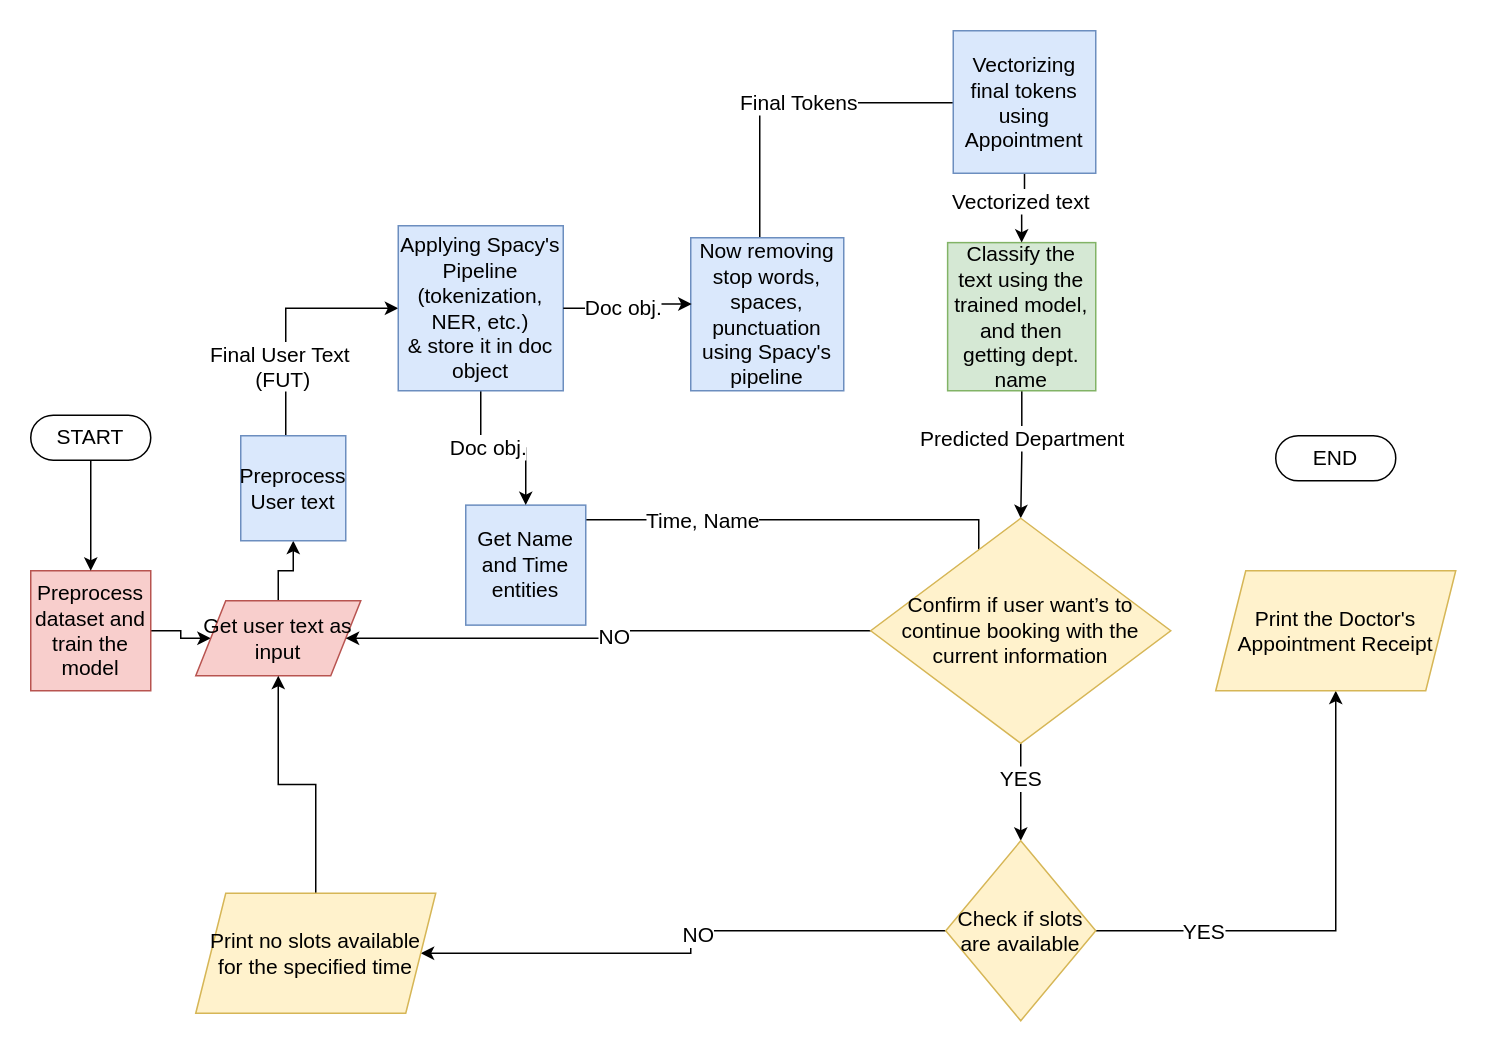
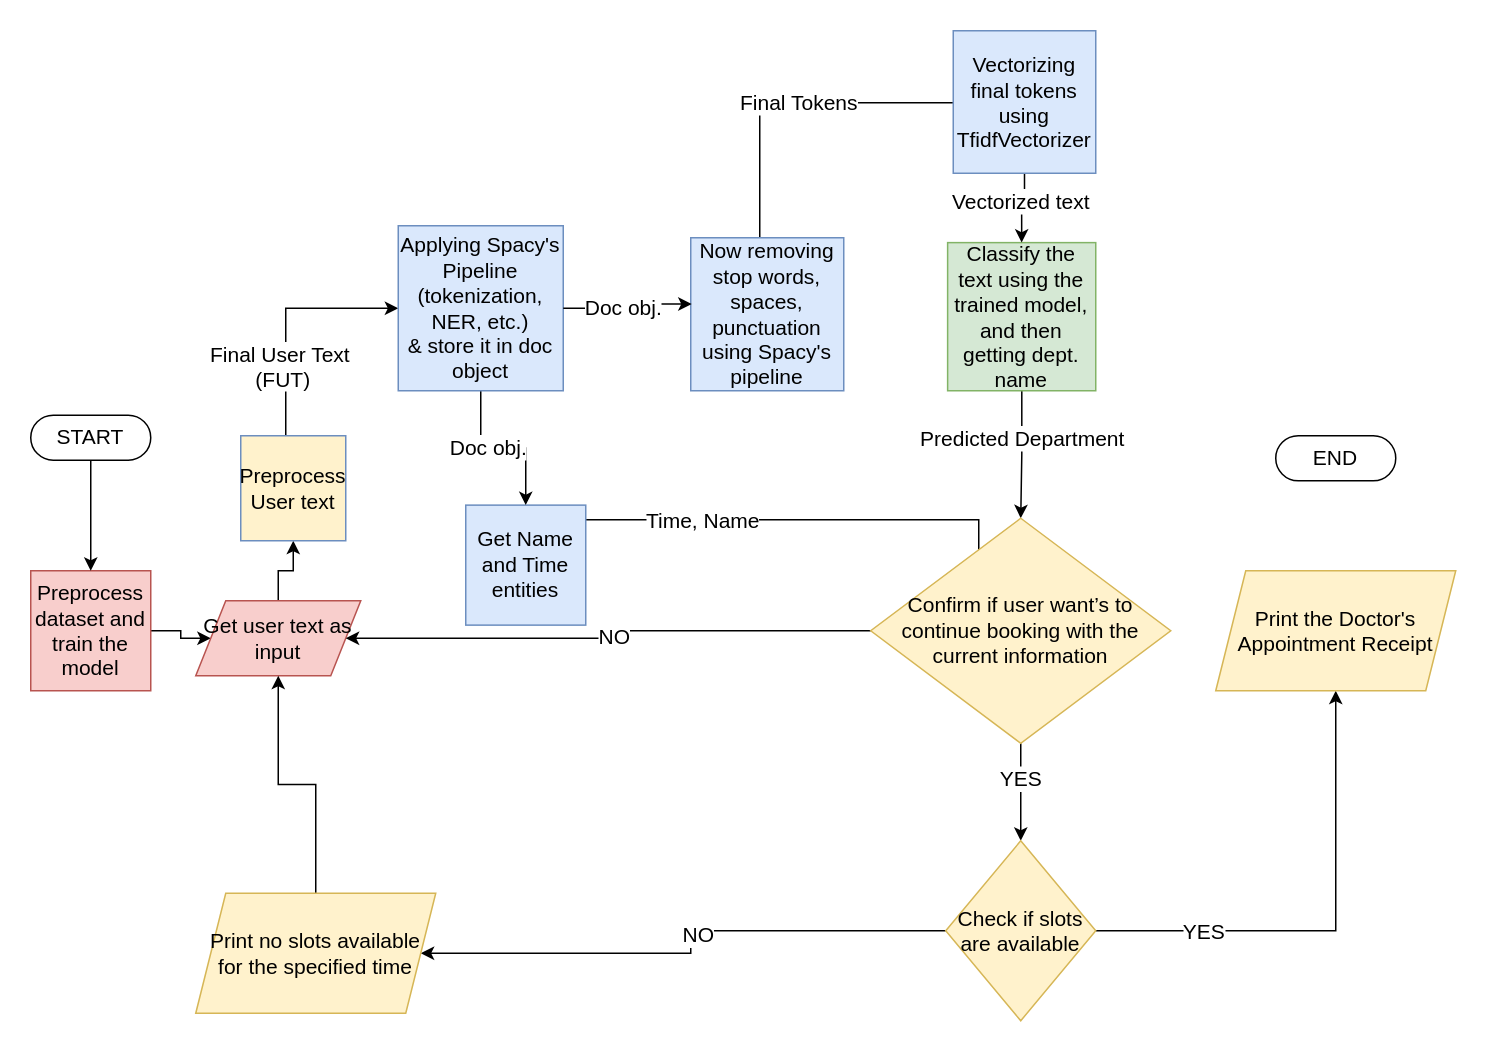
(1025, 103) -> (1025, 103)
(293, 488) -> (293, 488)
